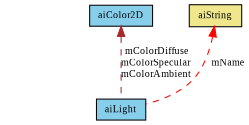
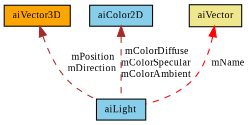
none -> (37, 16)
(215, 16) -> (215, 16)
